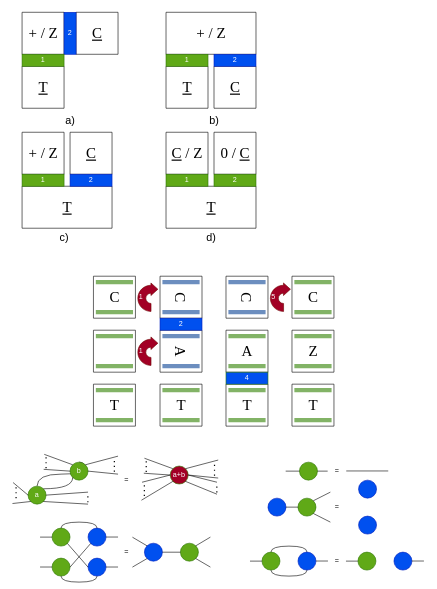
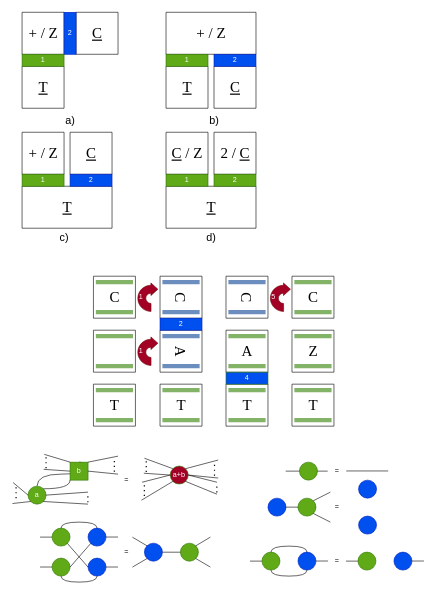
(235, 153) -> (235, 153)
(79, 471) -> (79, 471)
